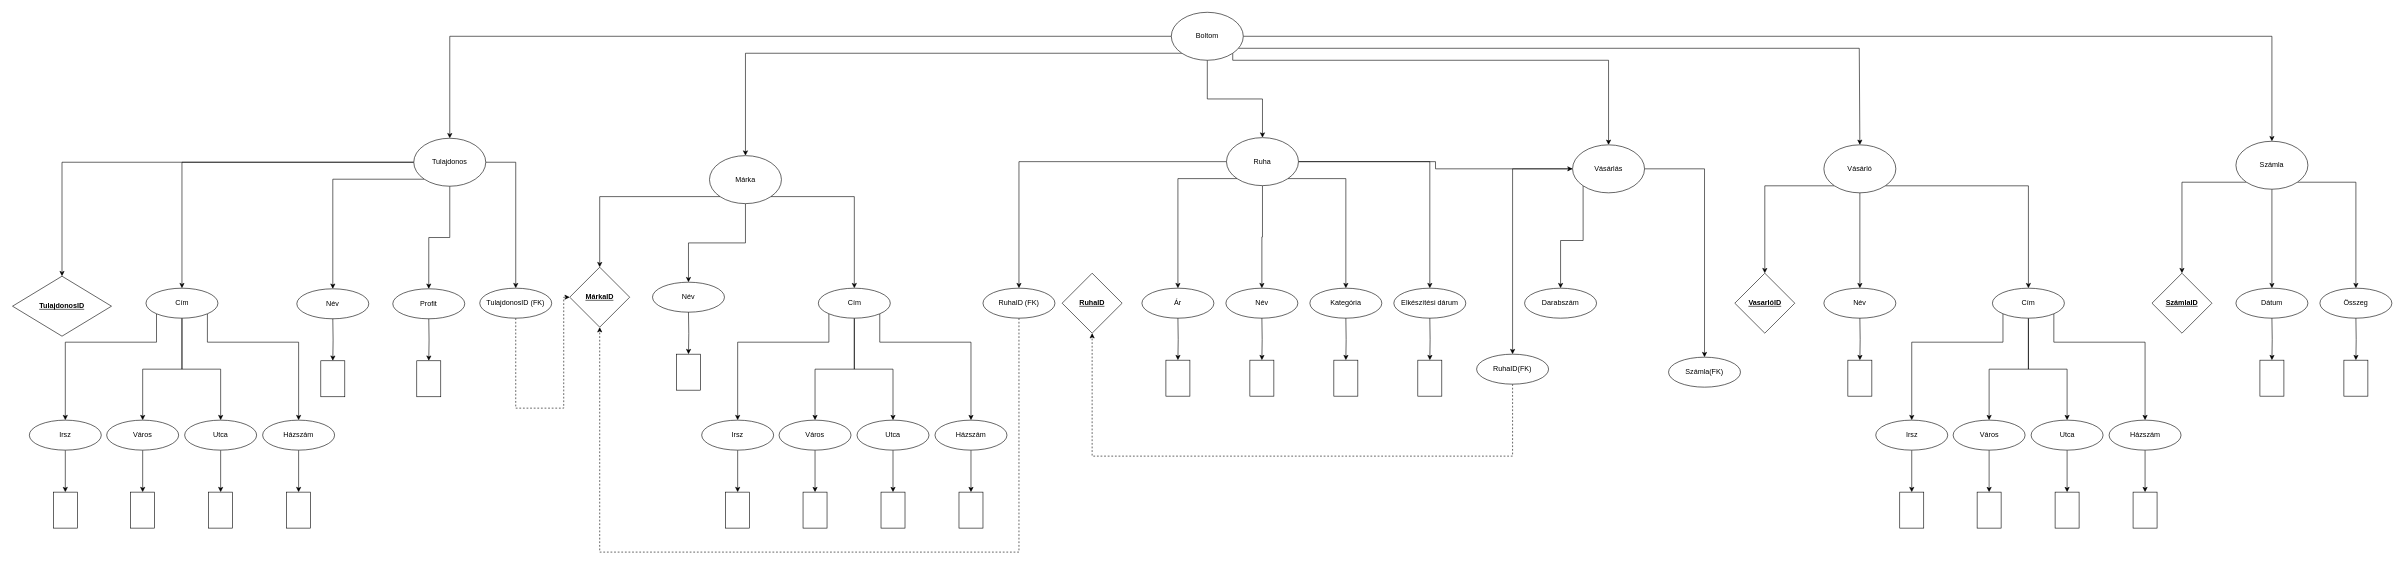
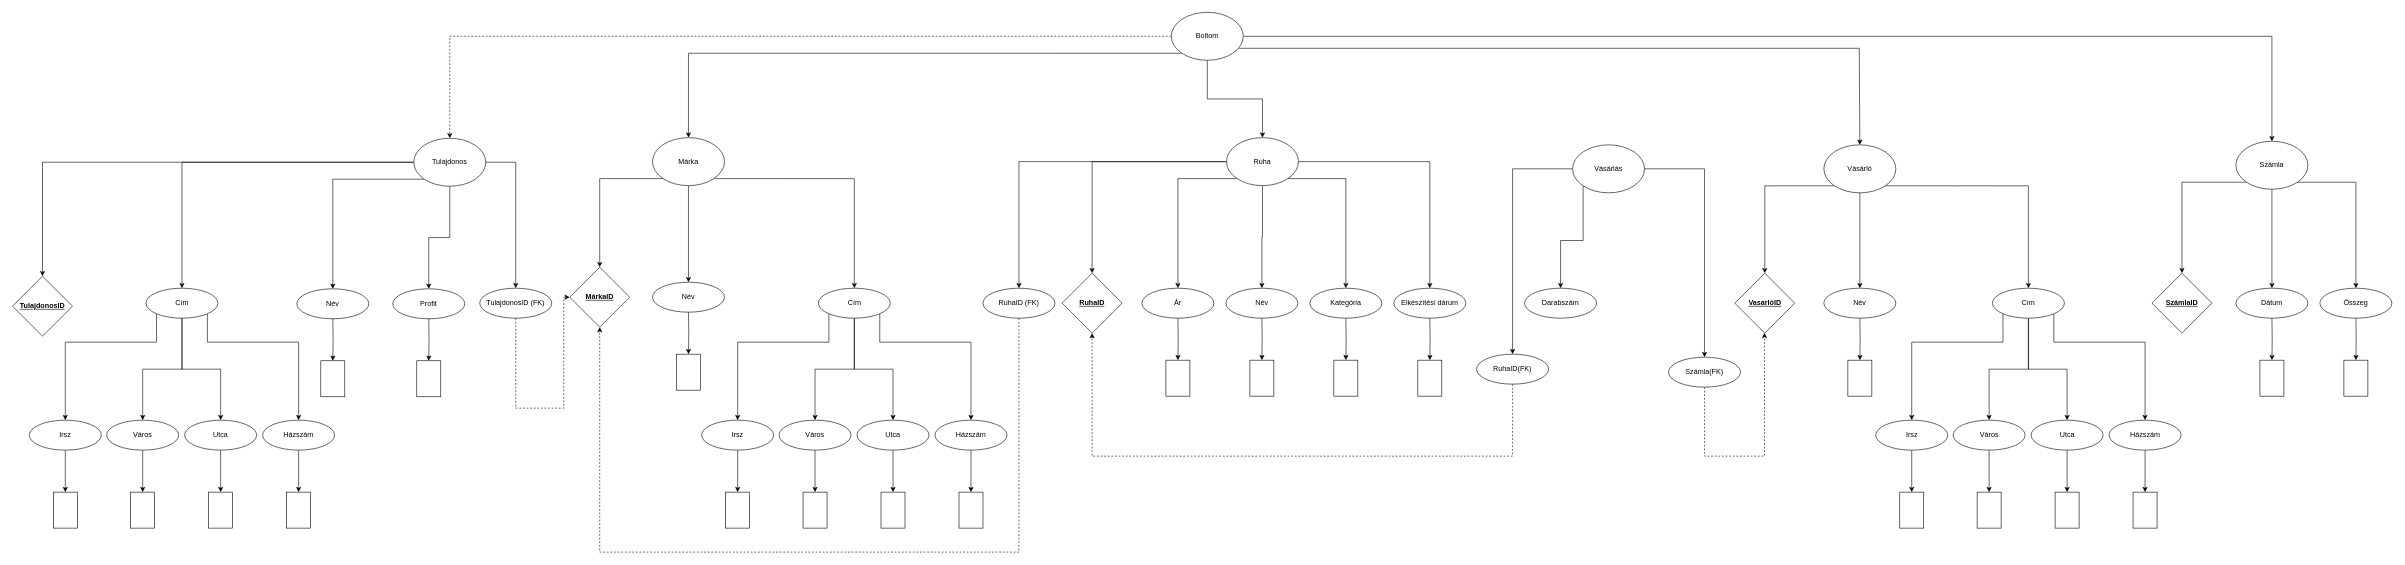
(762, 36) -> (762, 36)
(1609, 99) -> none
(1467, 169) -> (1092, 267)
(746, 180) -> (689, 162)
(62, 306) -> (42, 306)
none -> (1765, 398)
